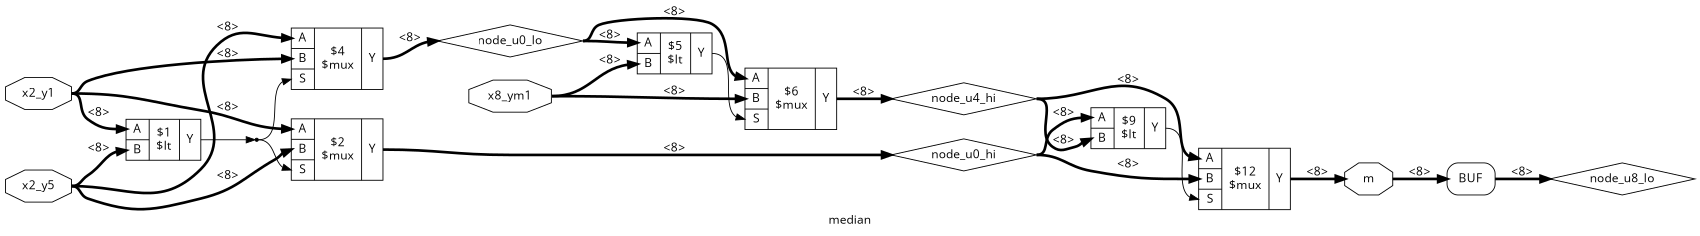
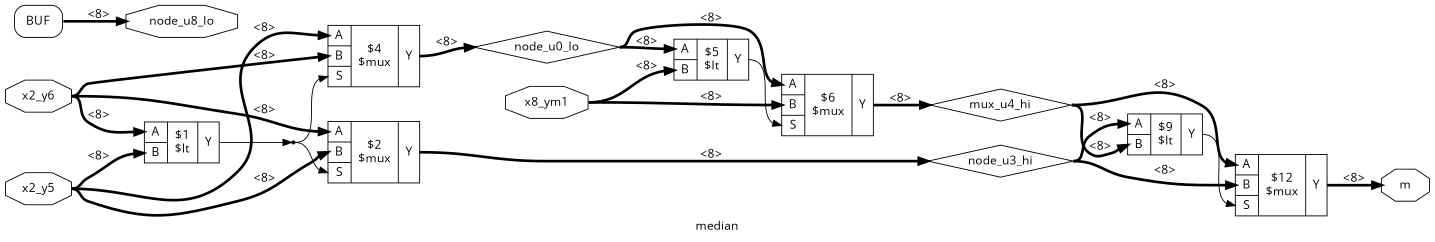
(39, 93) -> (39, 96)
(964, 99) -> (1000, 105)
(964, 155) -> (1000, 161)
(1415, 179) -> none
(1622, 179) -> (182, 21)
